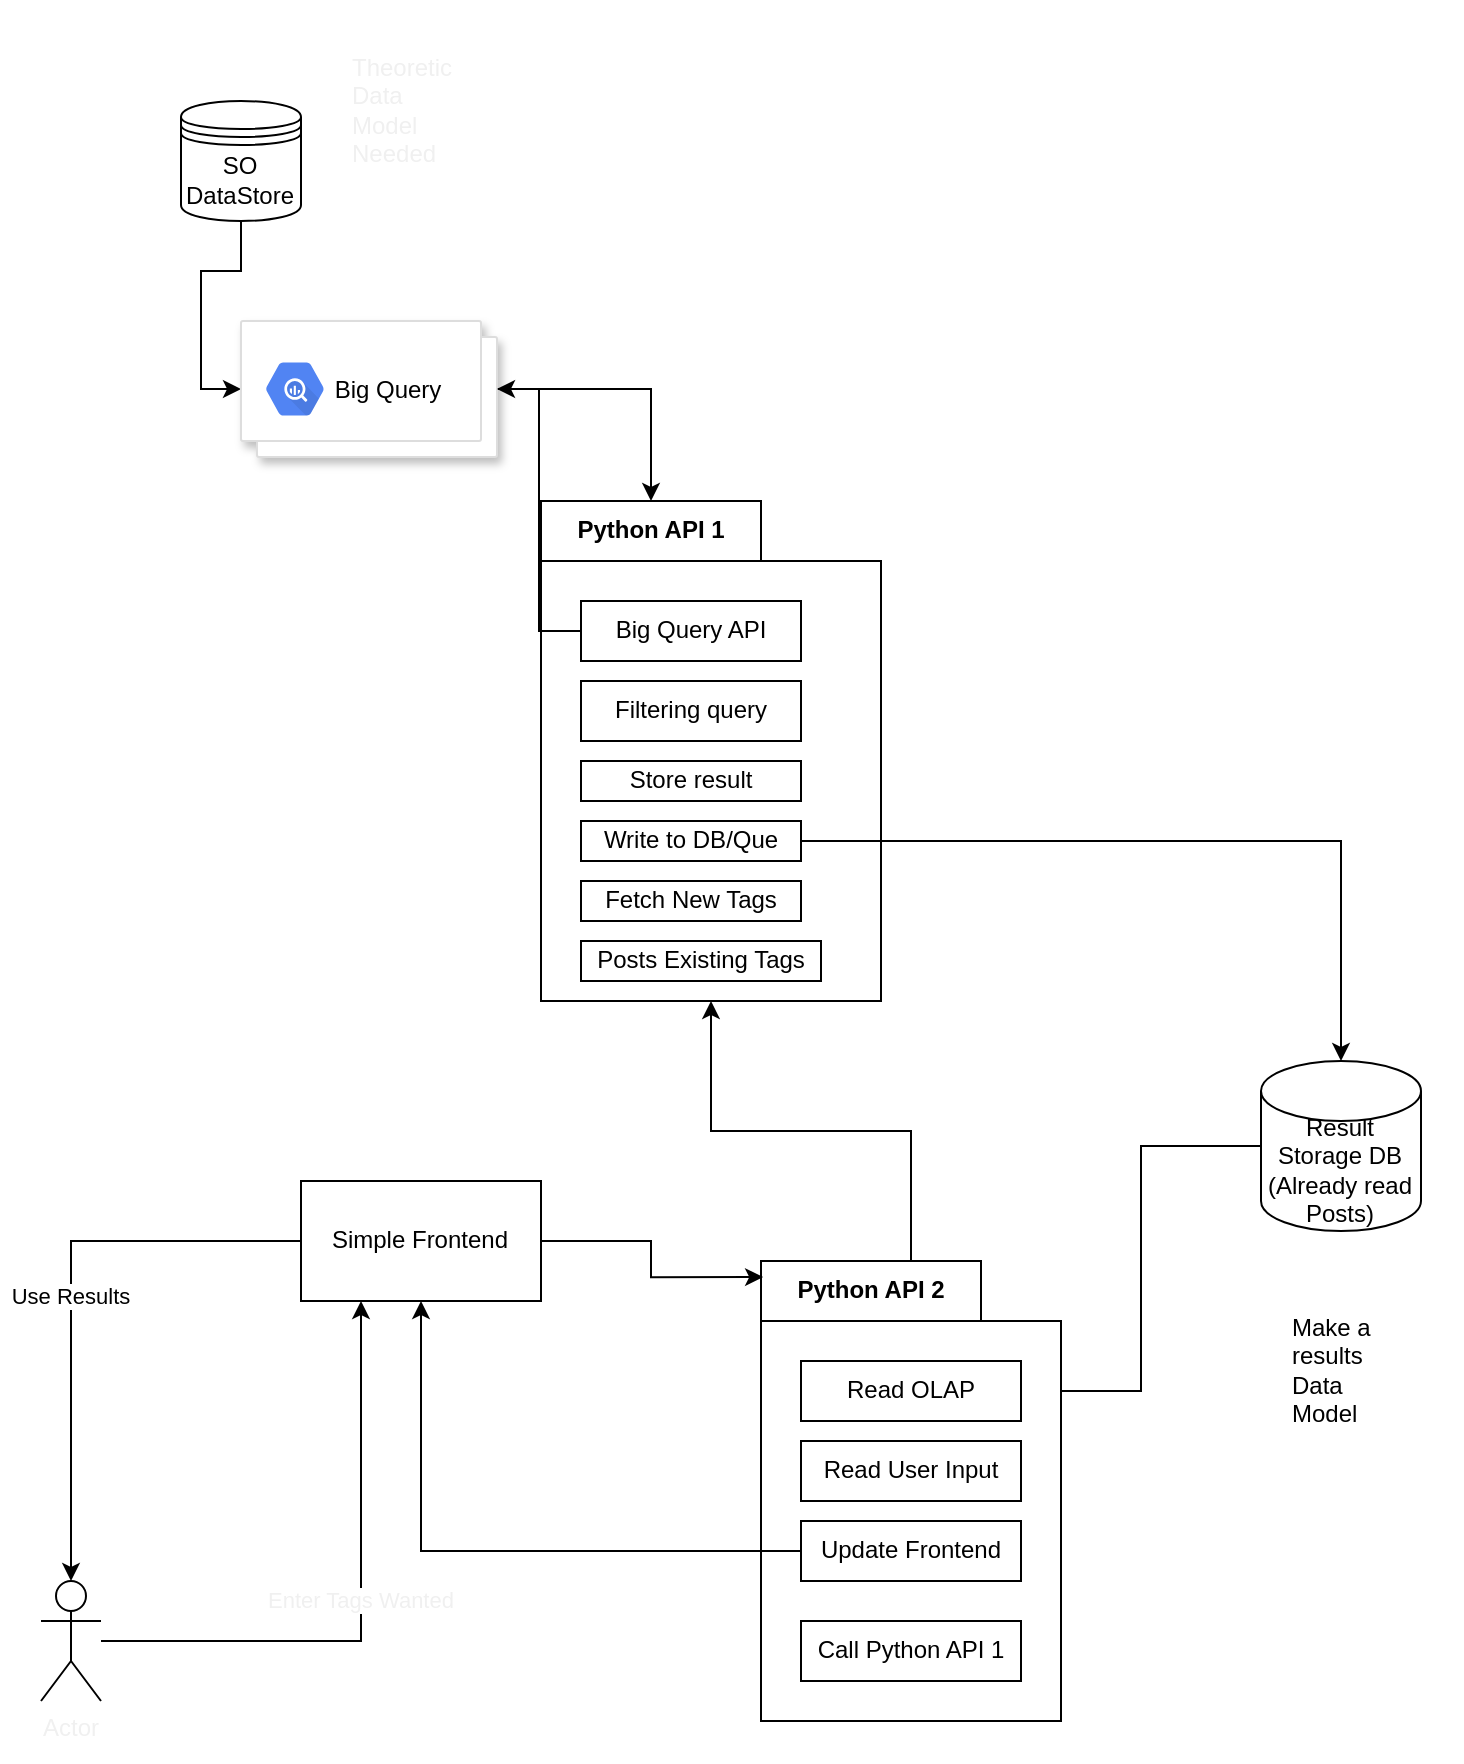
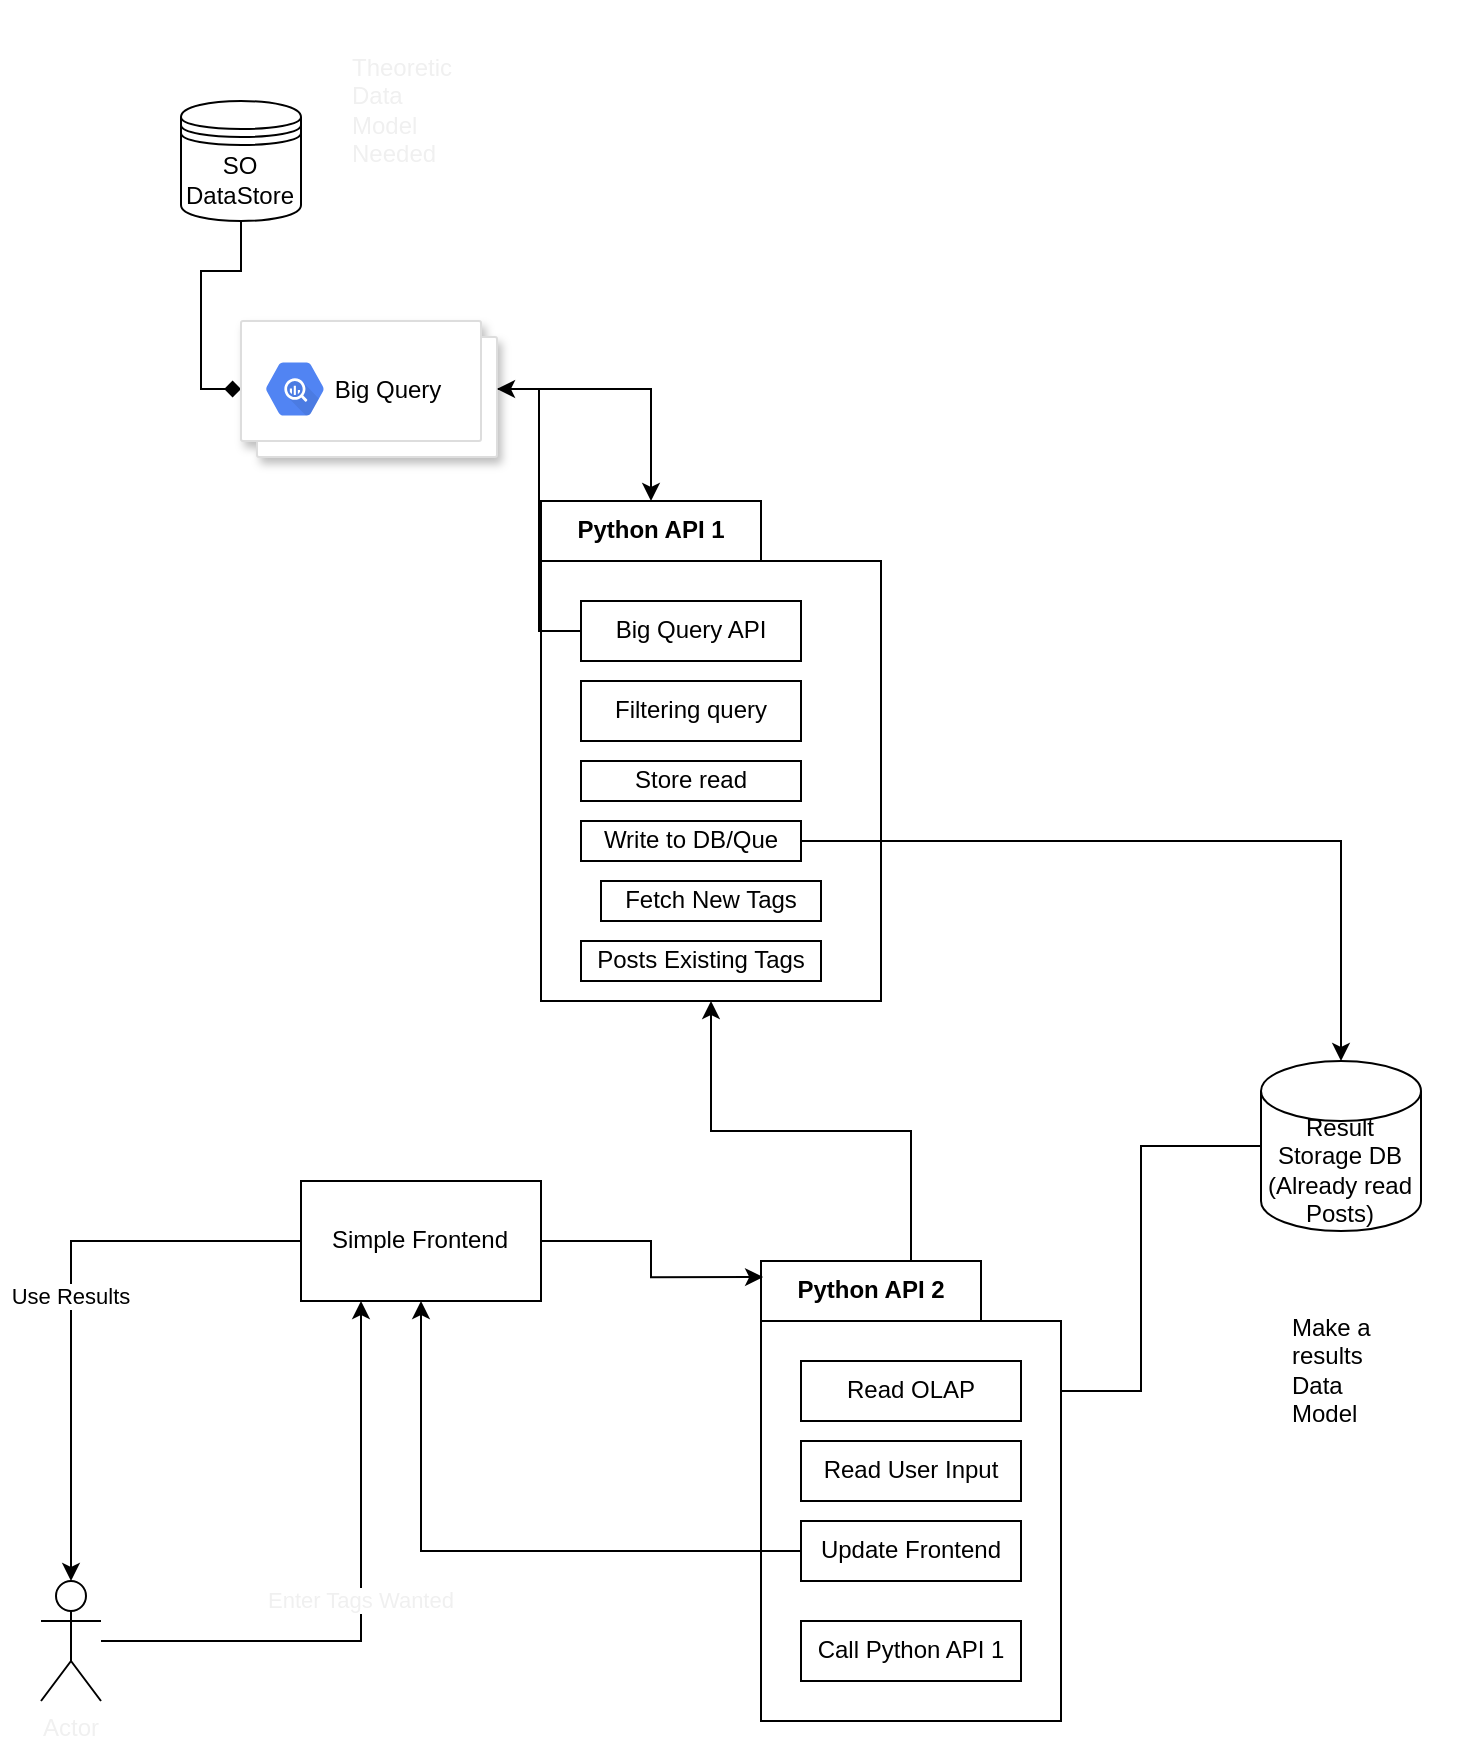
(225, 389) -> (224, 389)
(692, 781) -> (692, 781)
(691, 901) -> (711, 901)
